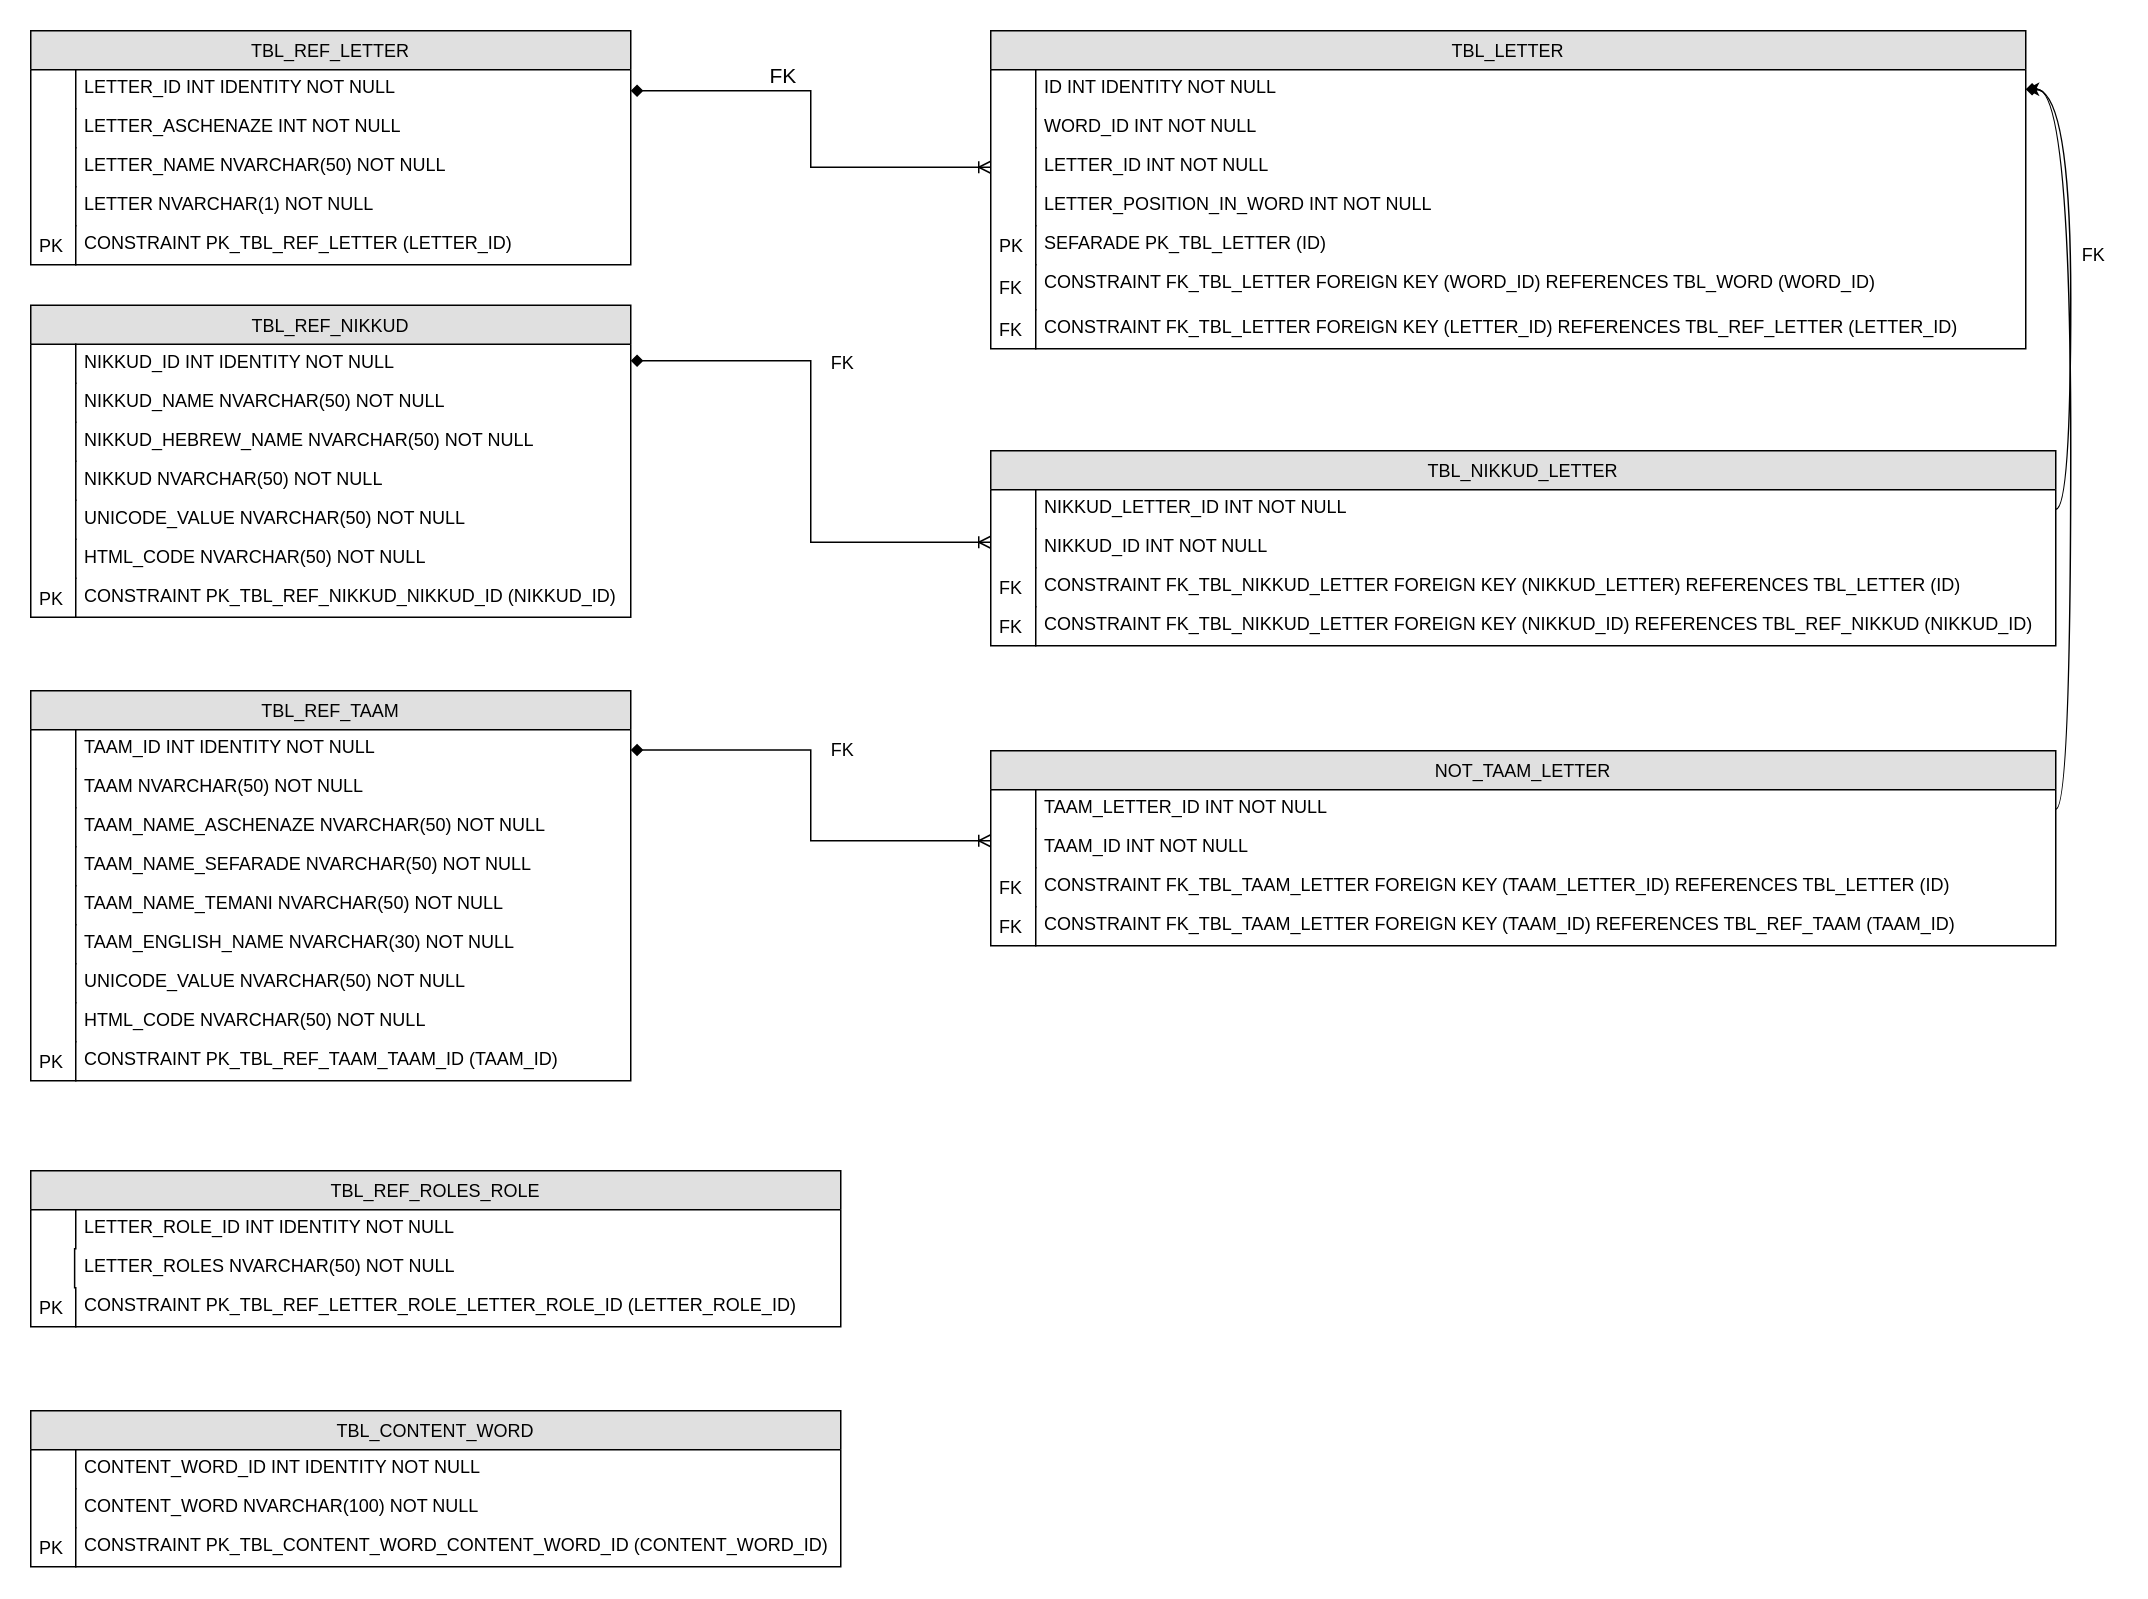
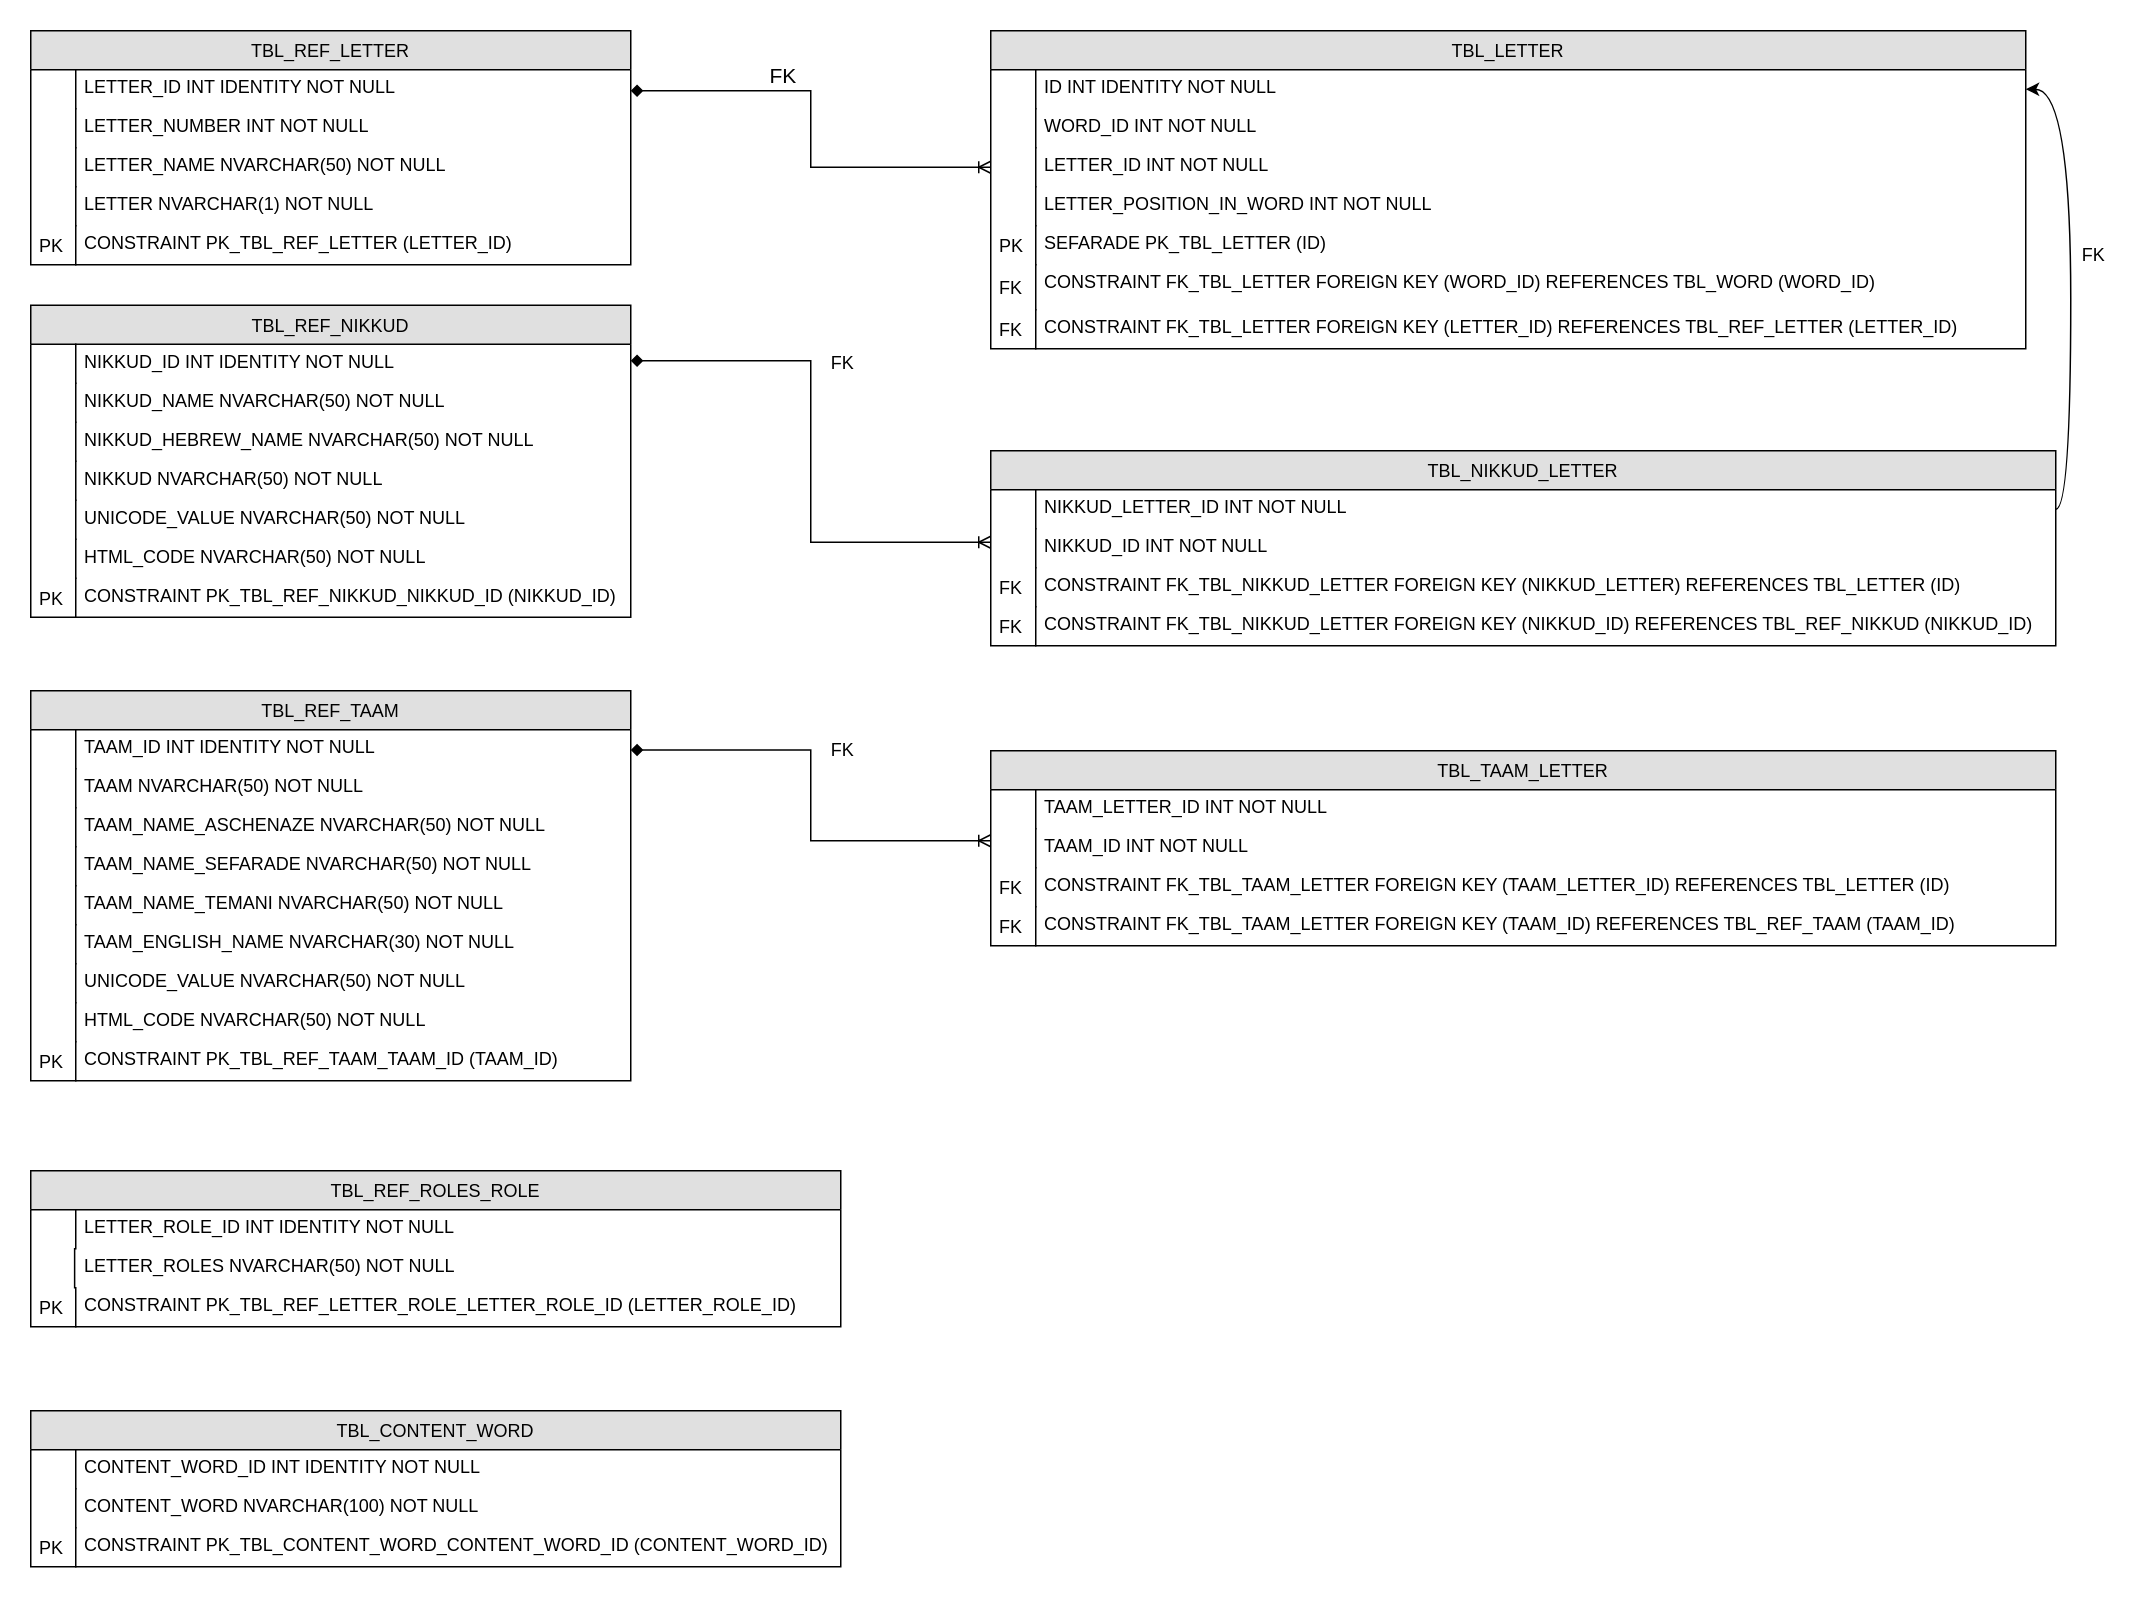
(223, 126) -> (208, 126)
(2070, 603) -> none
(1523, 771) -> (1523, 771)
